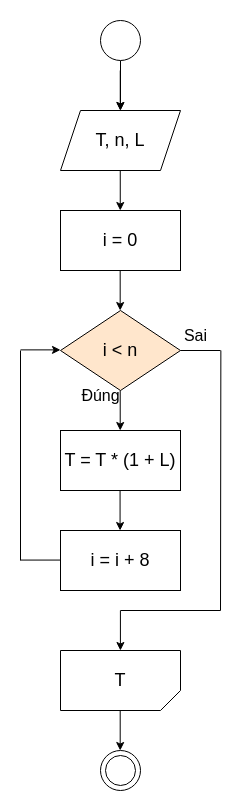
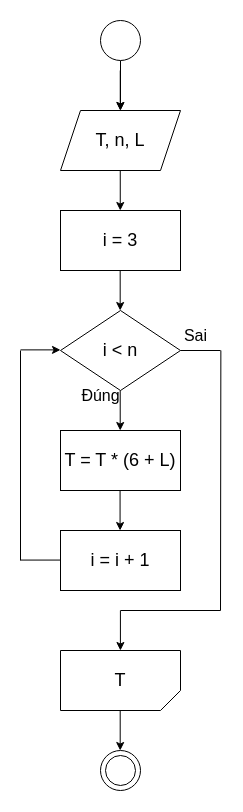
(121, 241) -> (121, 241)
(121, 351) -> (121, 351)
(121, 461) -> (121, 461)
(121, 561) -> (121, 561)
